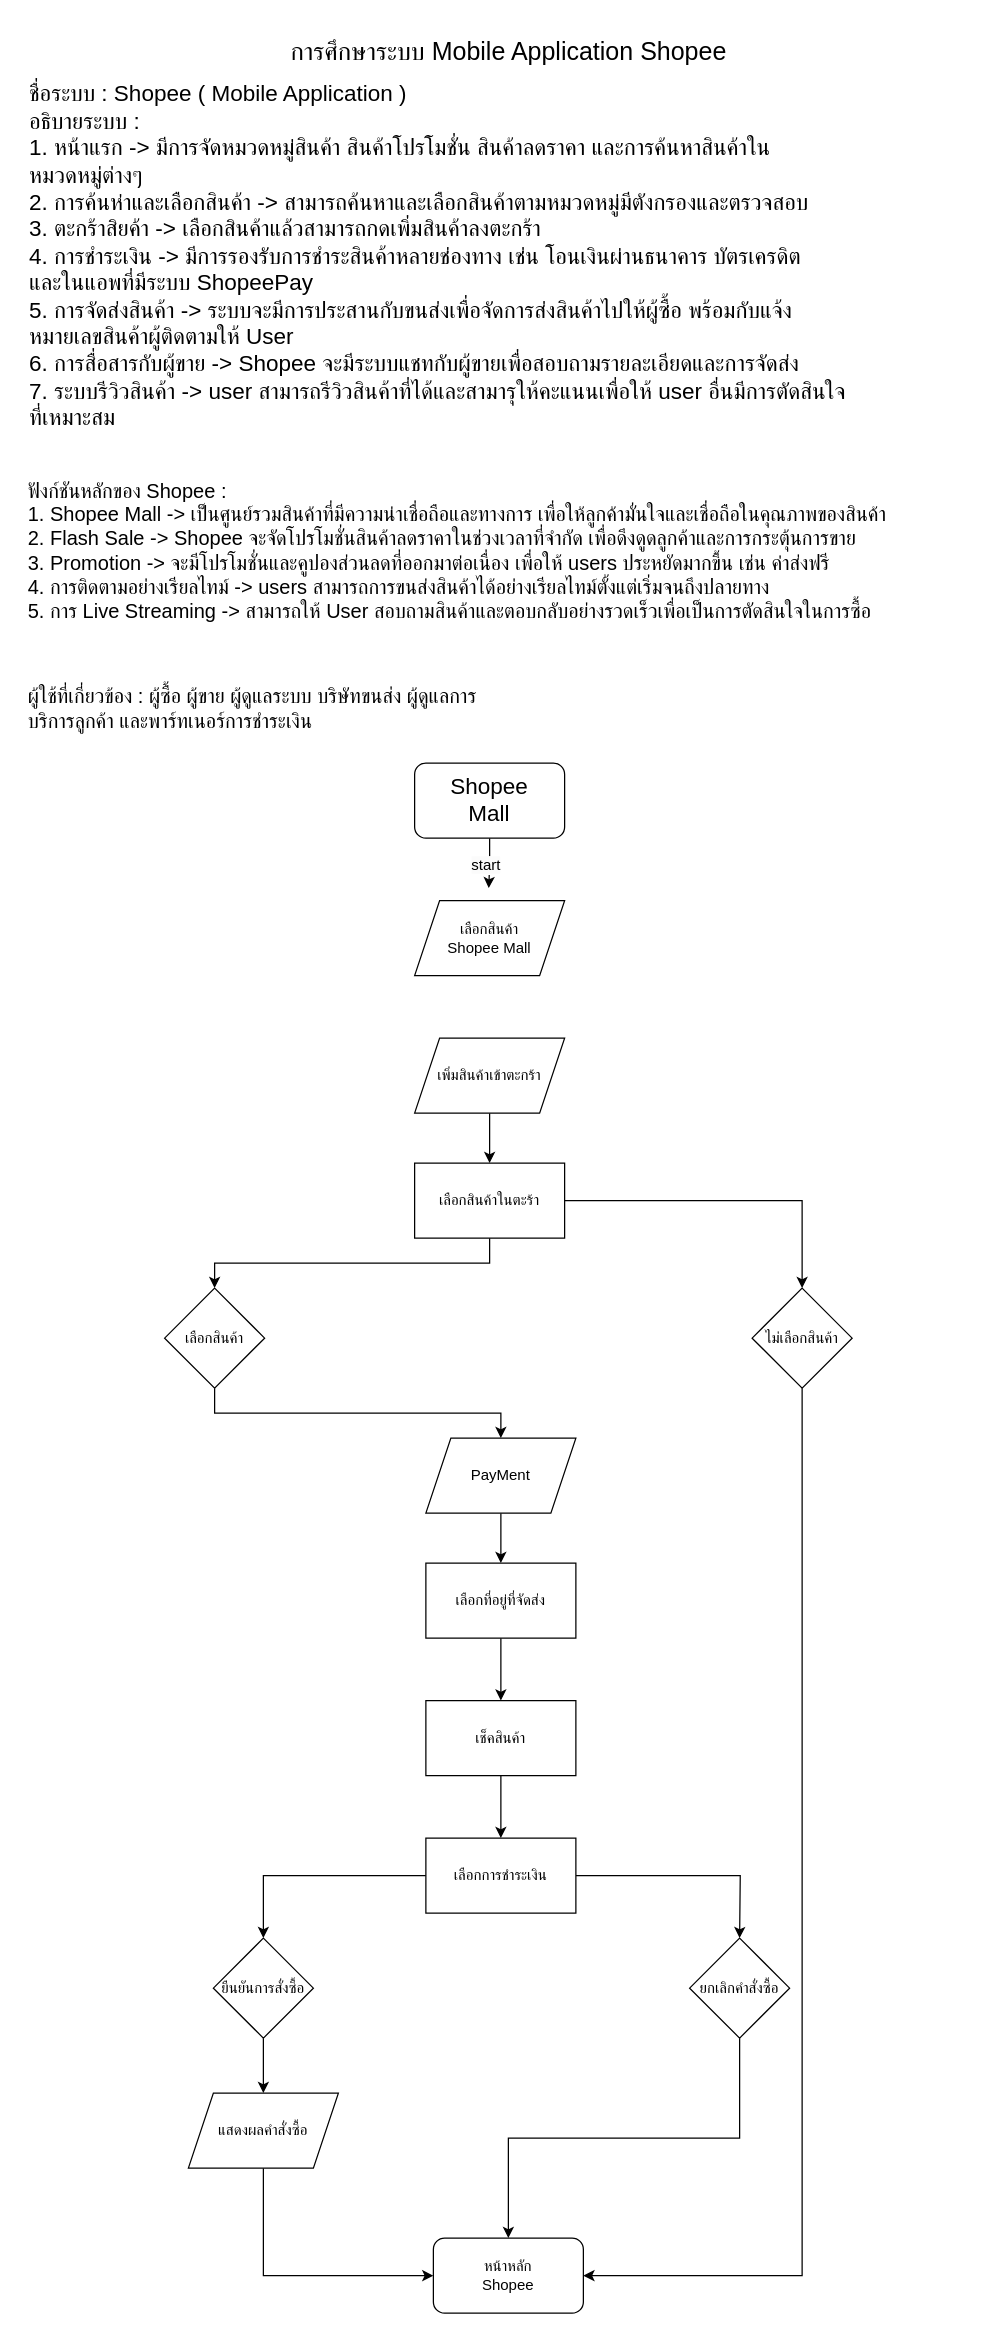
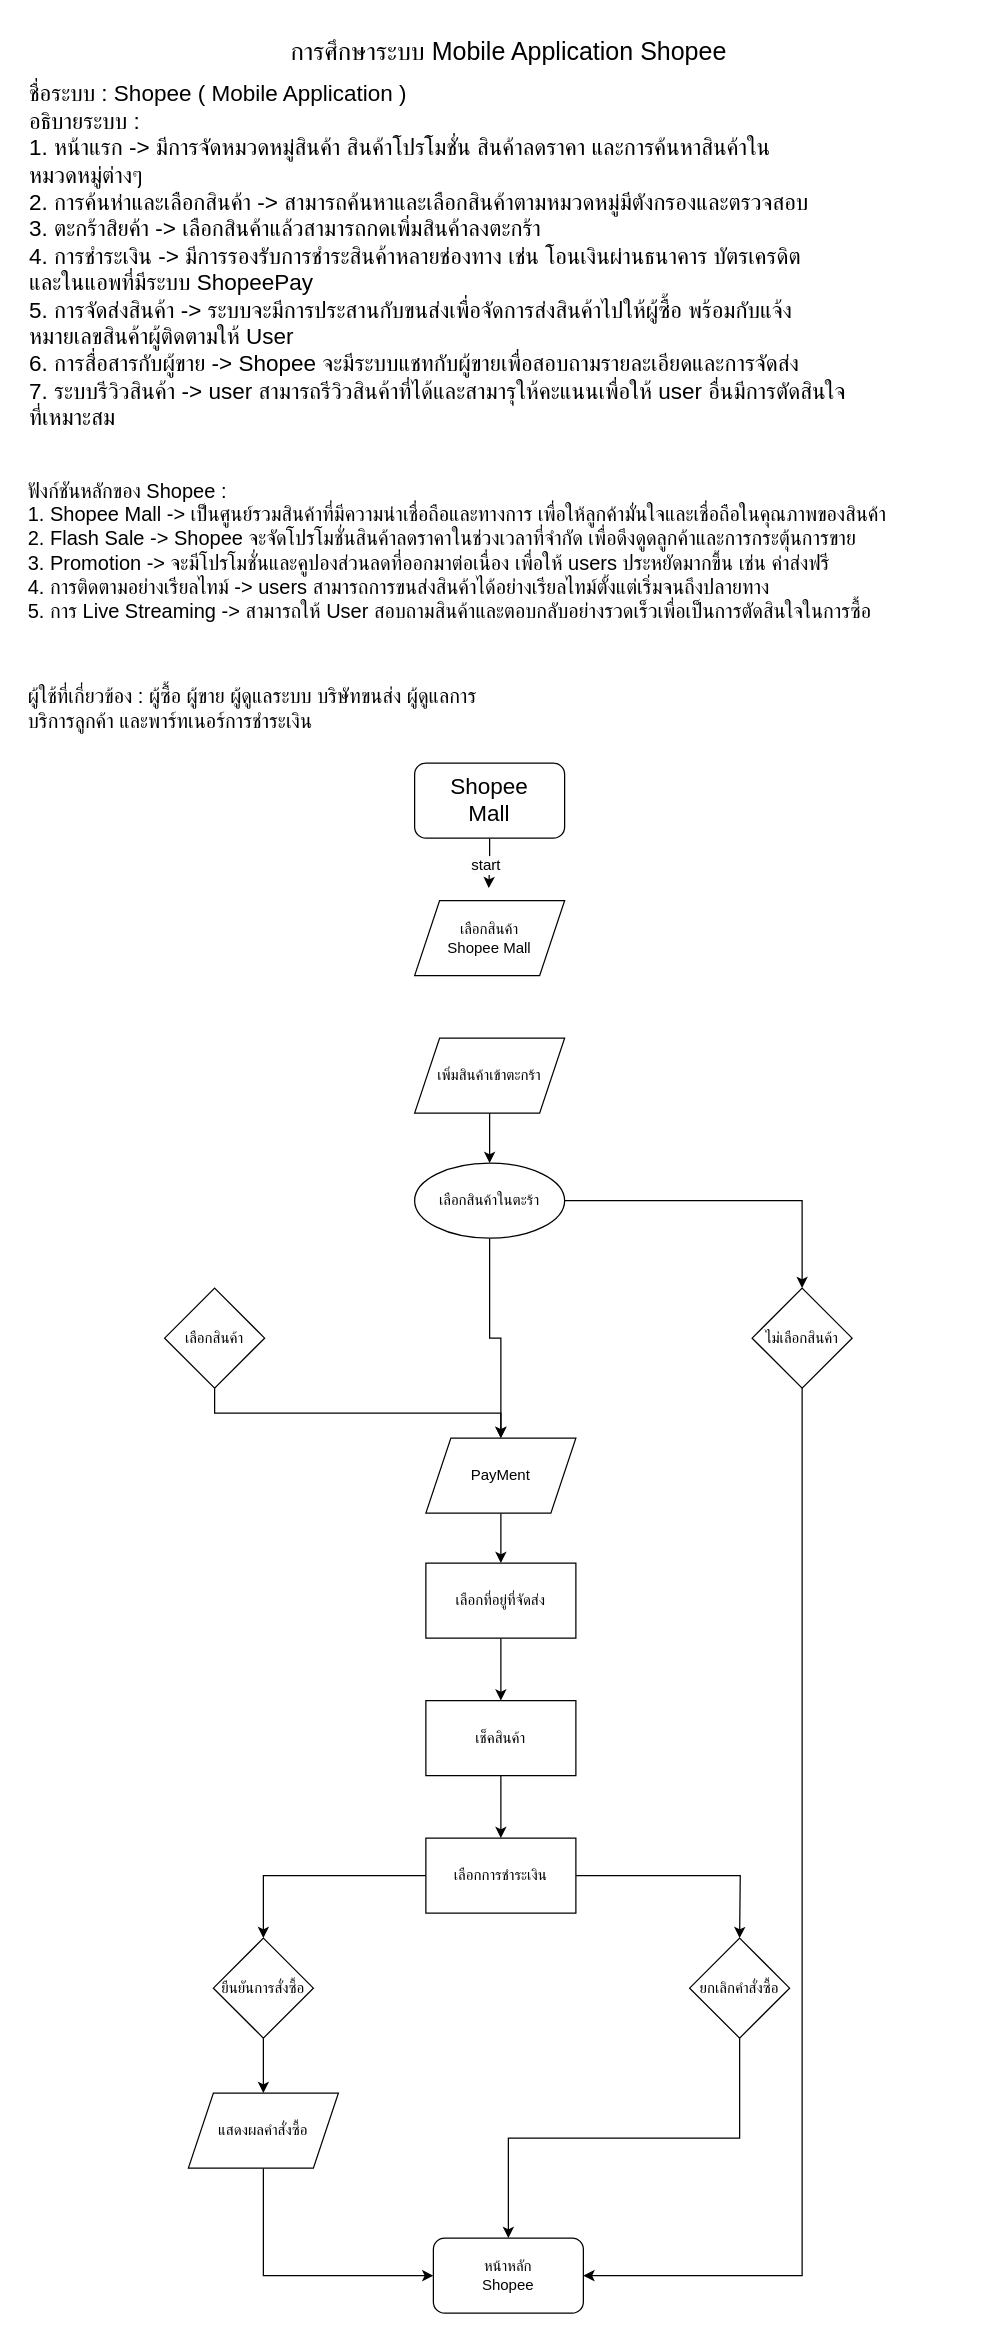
(489, 1201) -> (489, 1201)
(345, 1263) -> (492, 1338)
